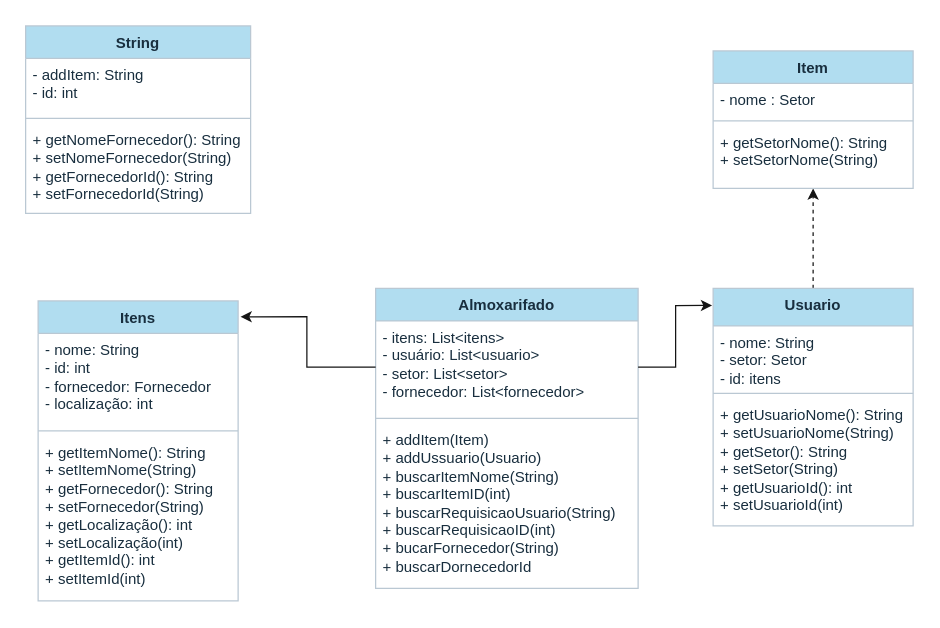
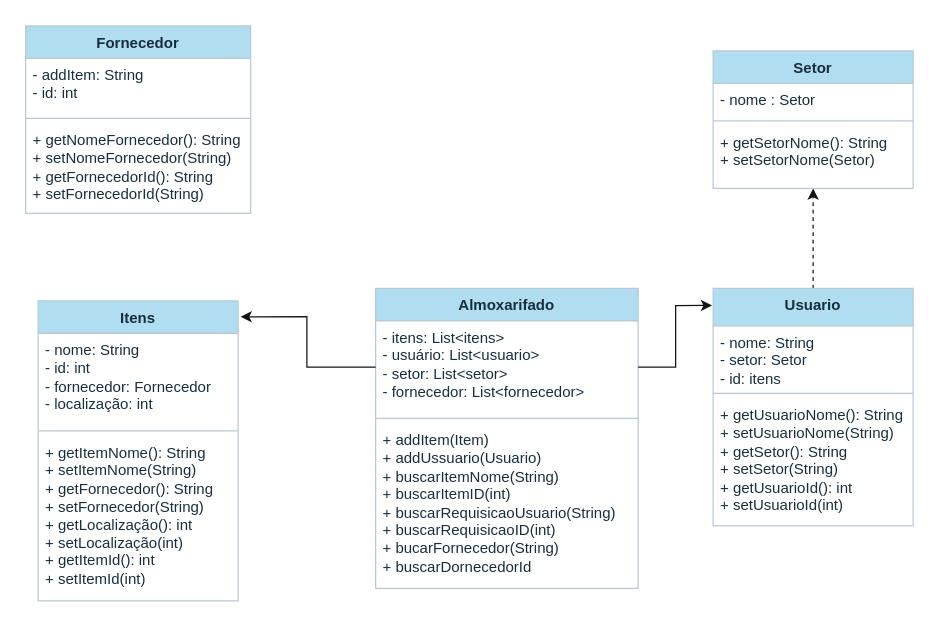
(138, 43) -> (138, 43)
(813, 68) -> (813, 68)
(814, 152) -> (814, 152)
